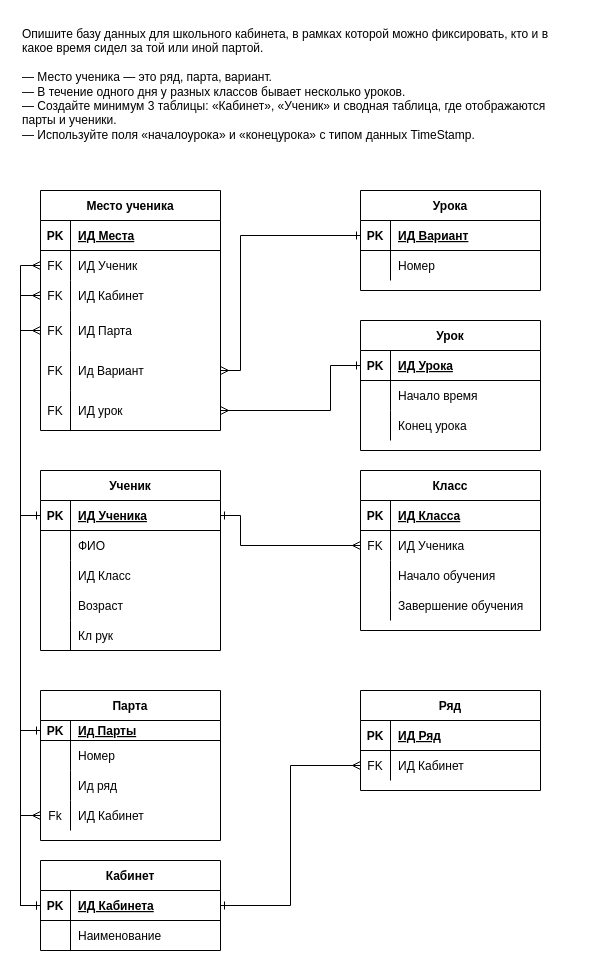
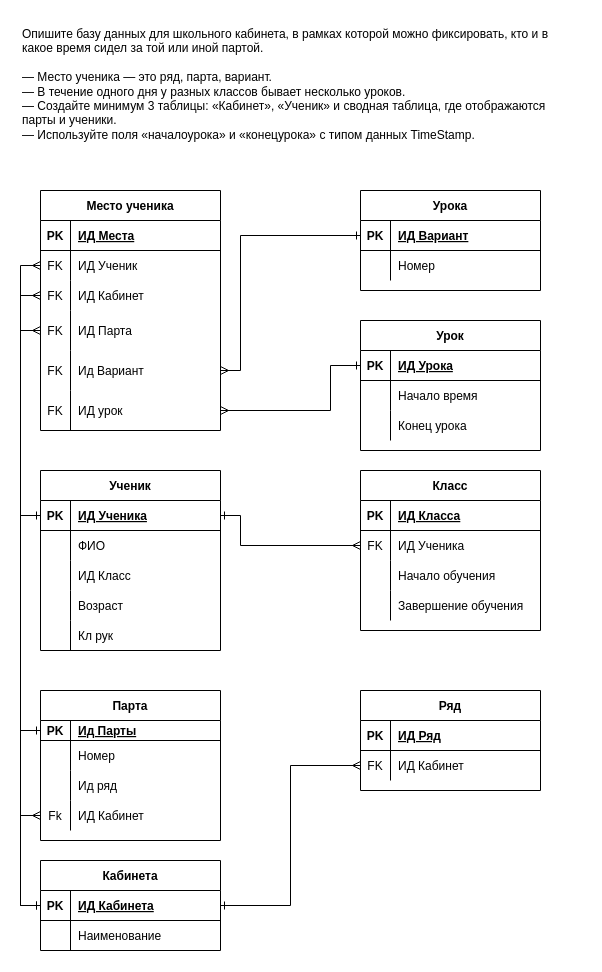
(130, 876) -> (130, 876)
